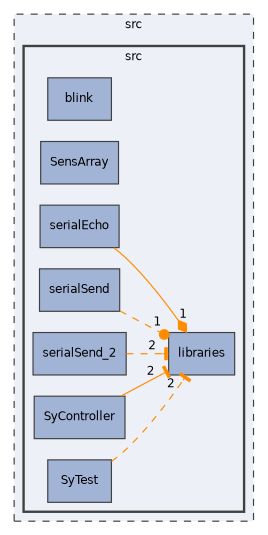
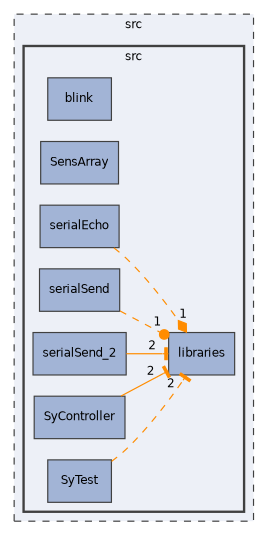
(148, 282) -> (148, 282)
(144, 354) -> (144, 354)
